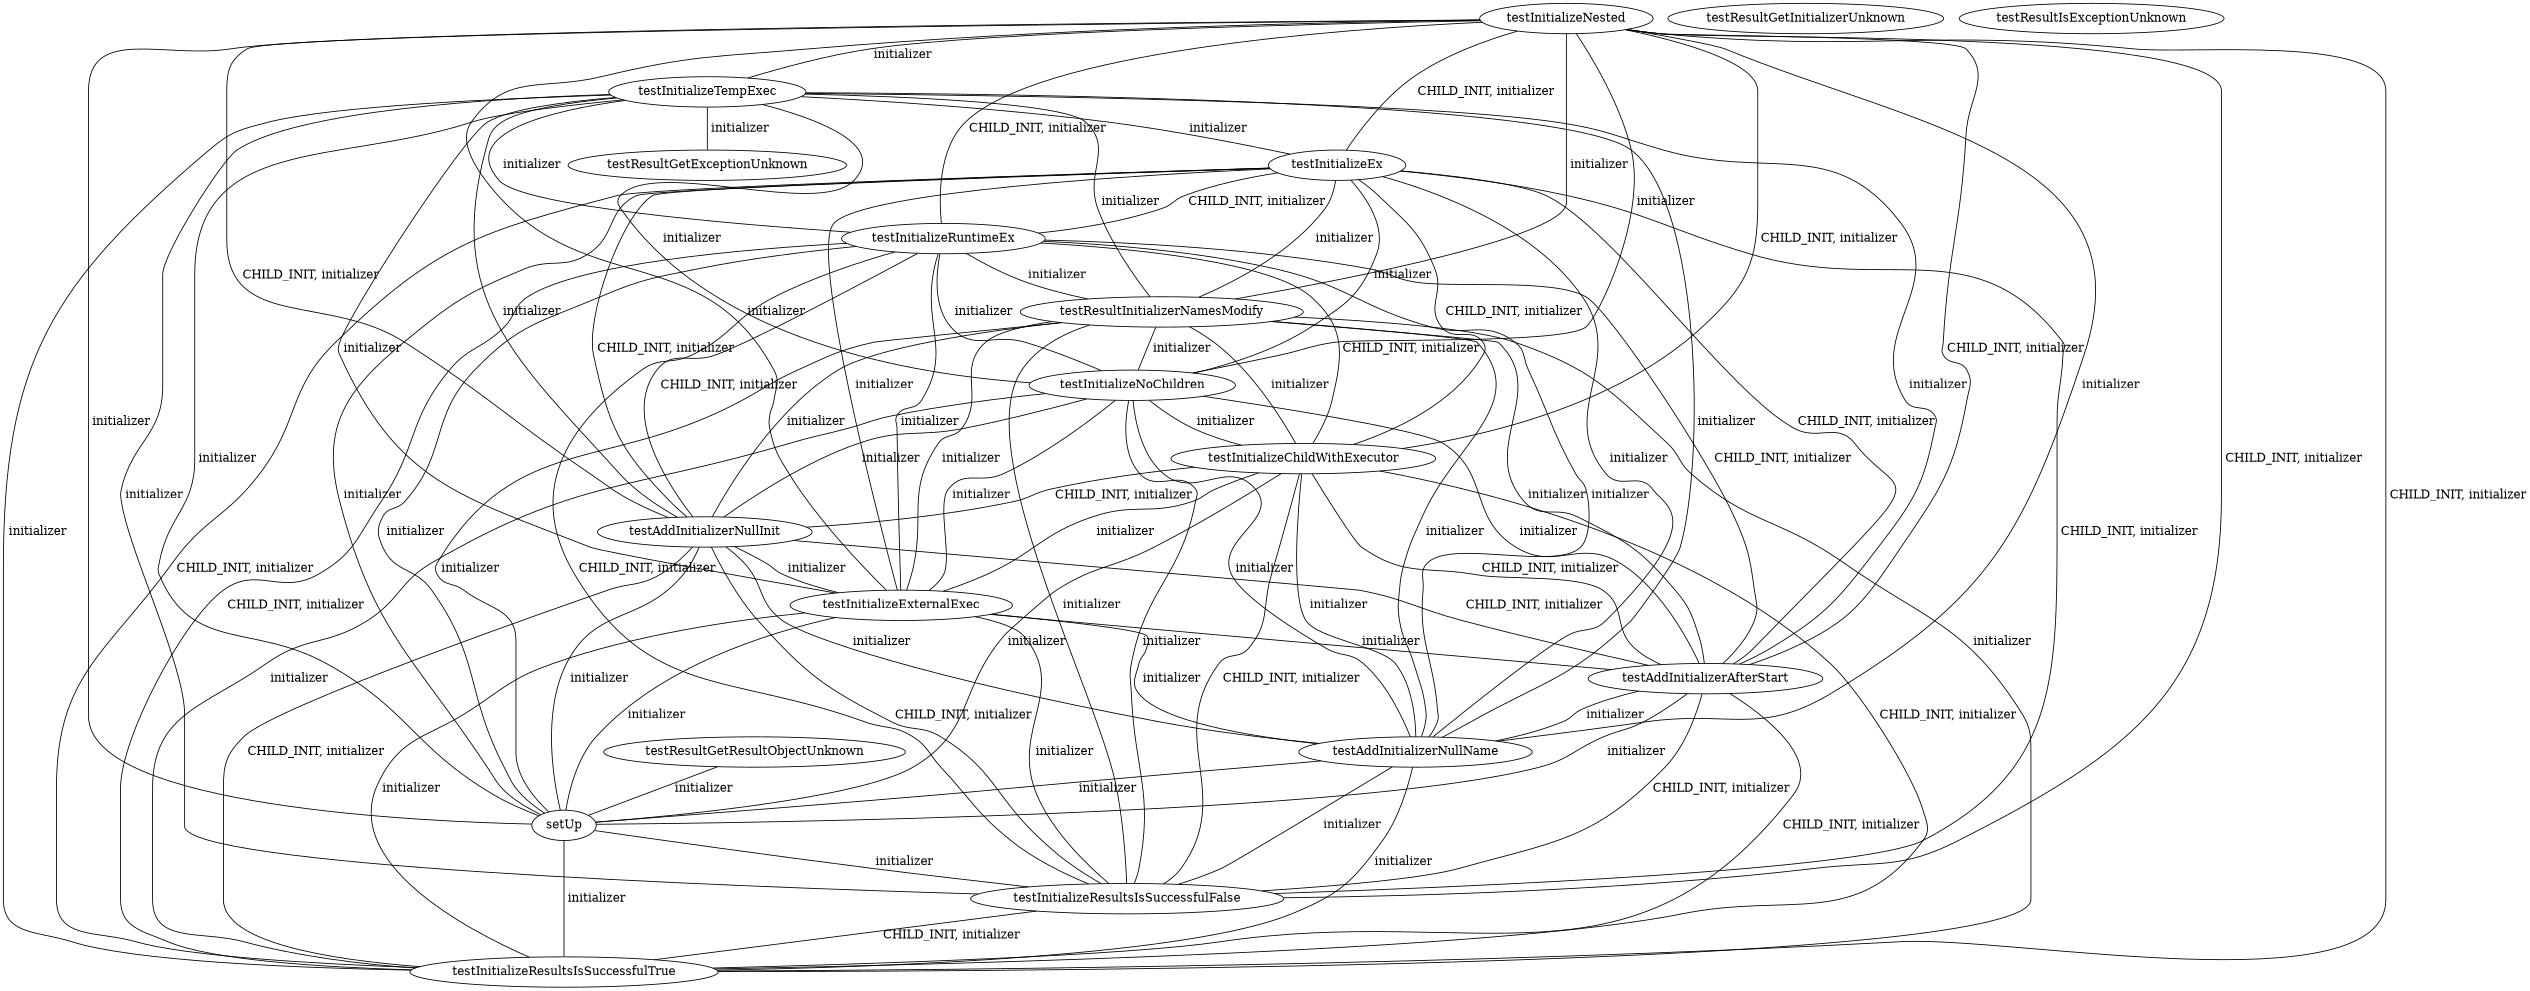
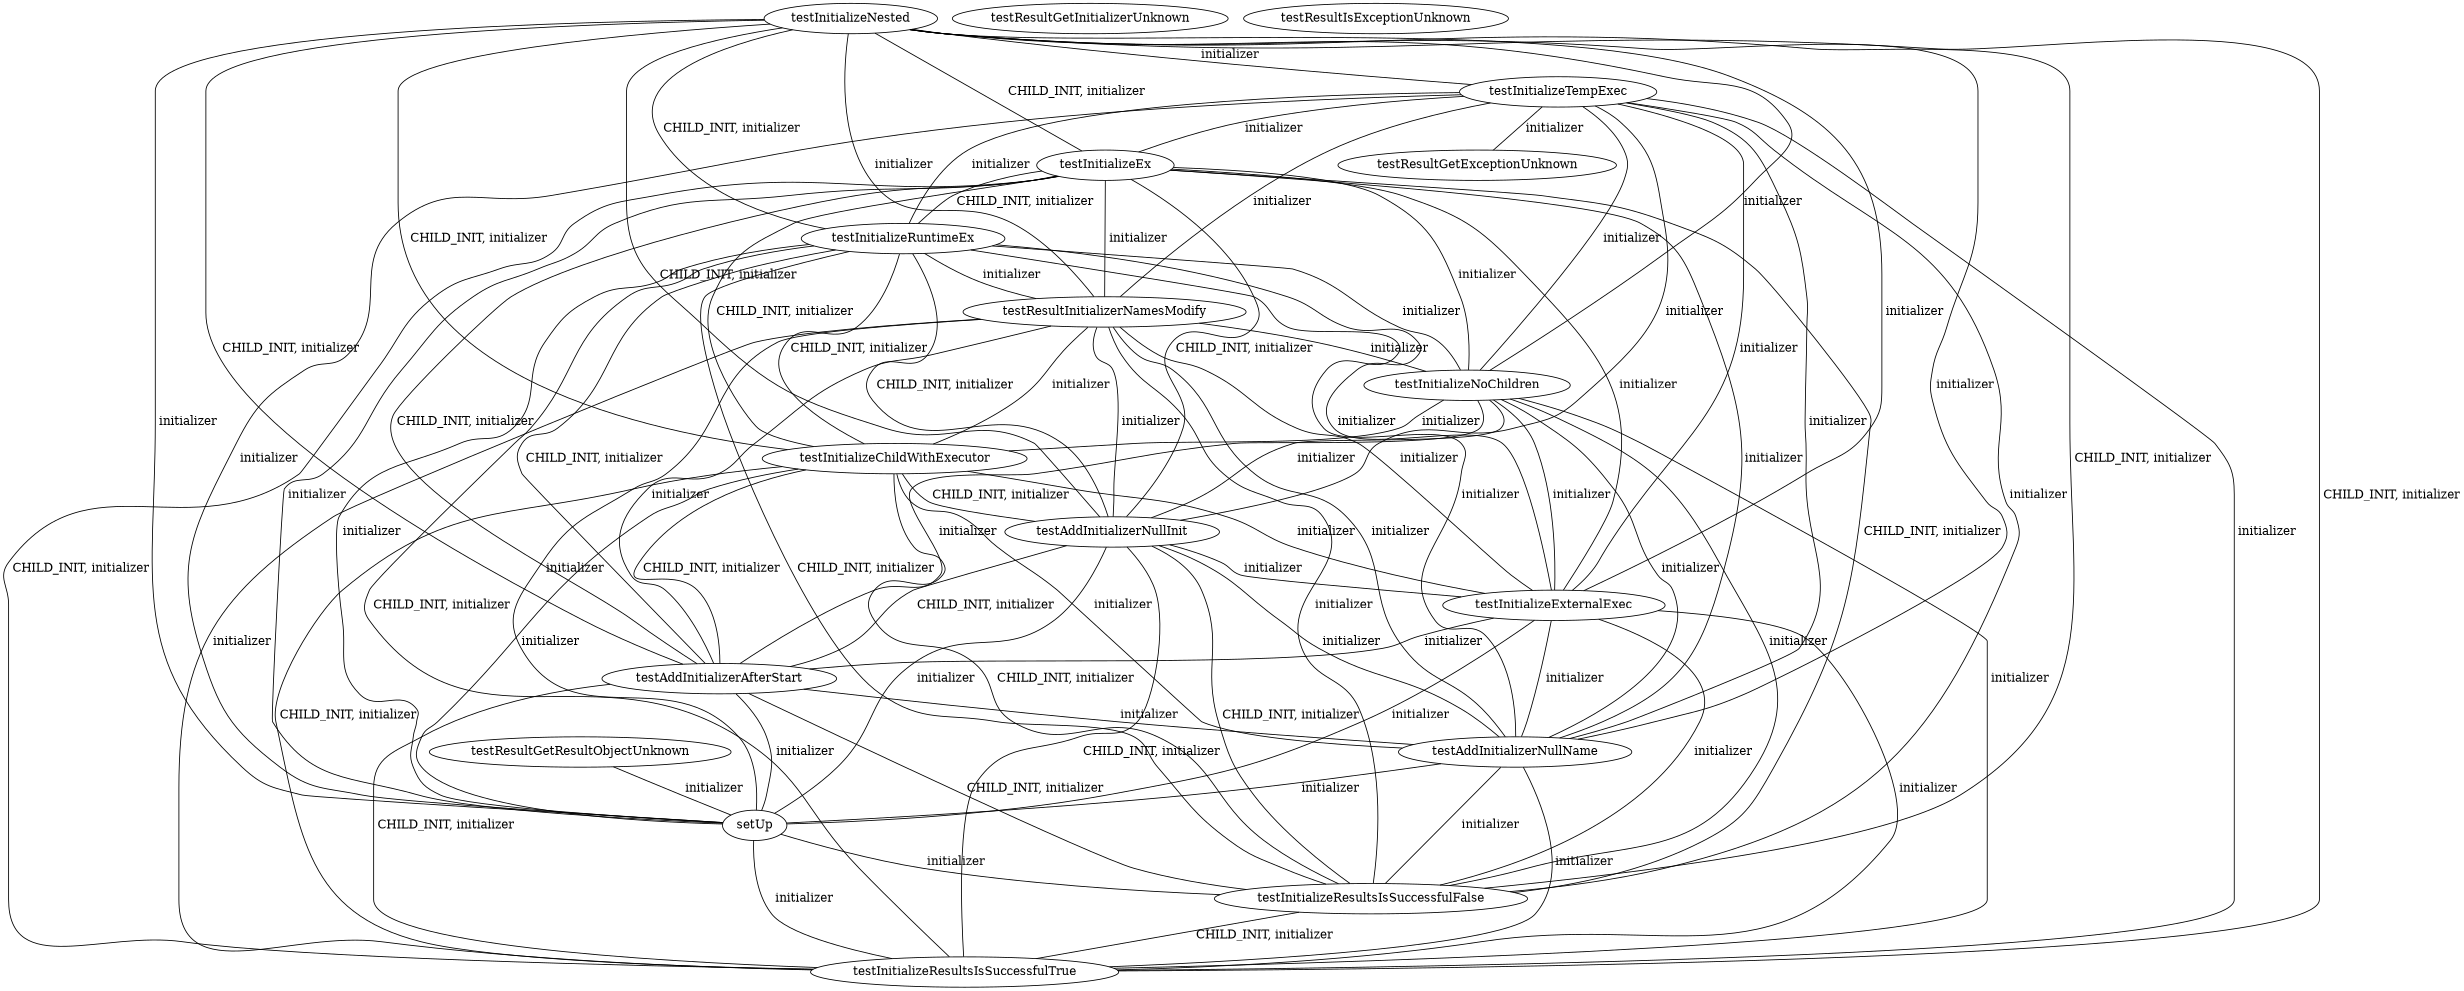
(1638, 142) -> none
